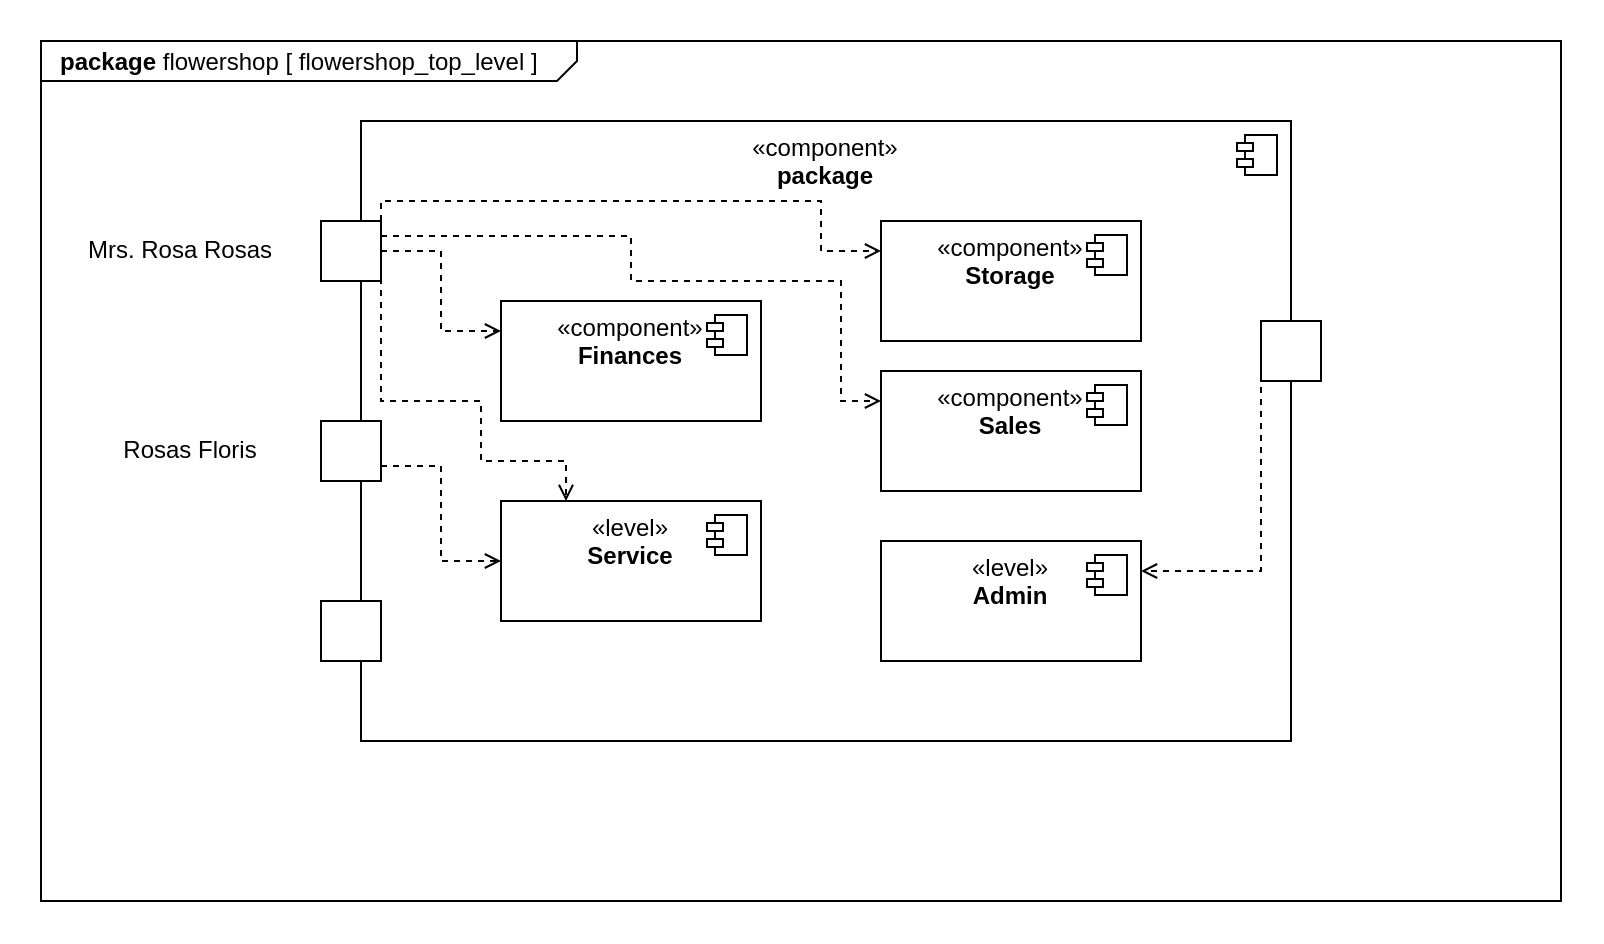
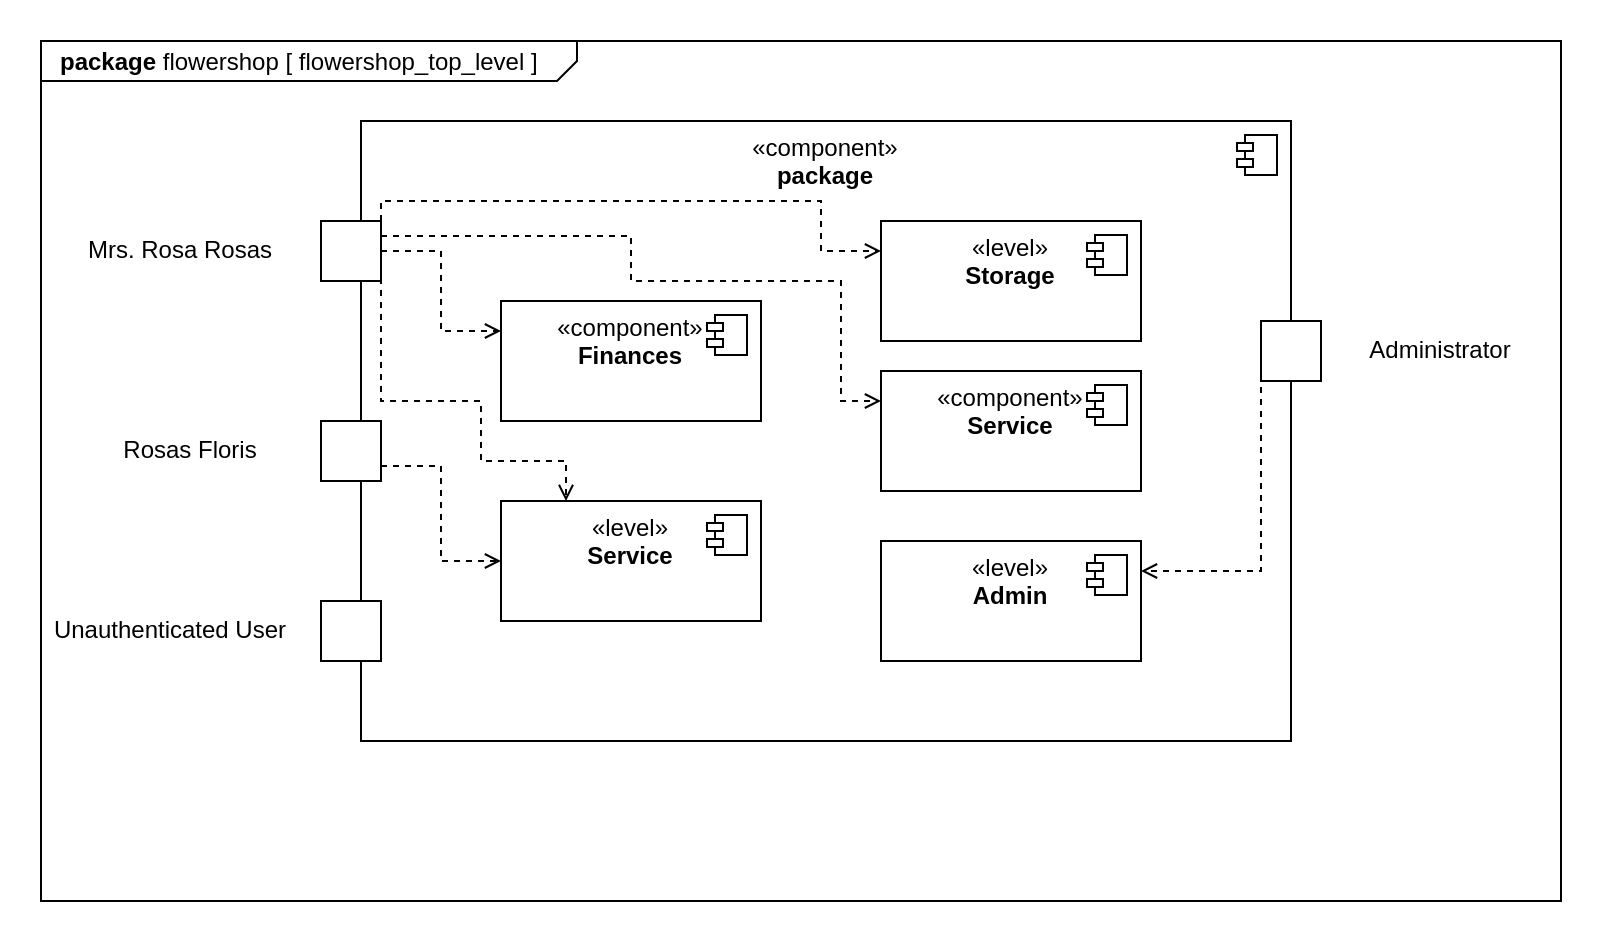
(1011, 264) -> (1011, 264)
none -> (1441, 351)
(1011, 414) -> (1011, 414)
none -> (171, 631)
